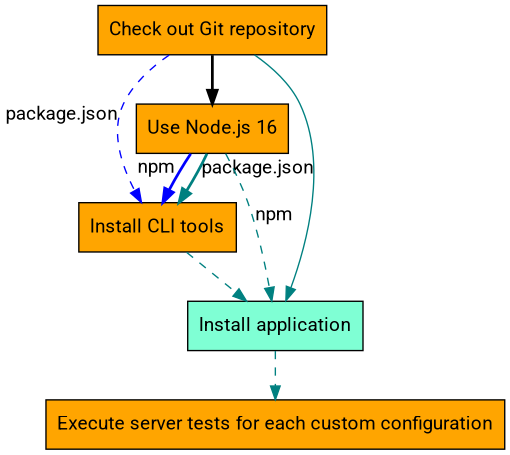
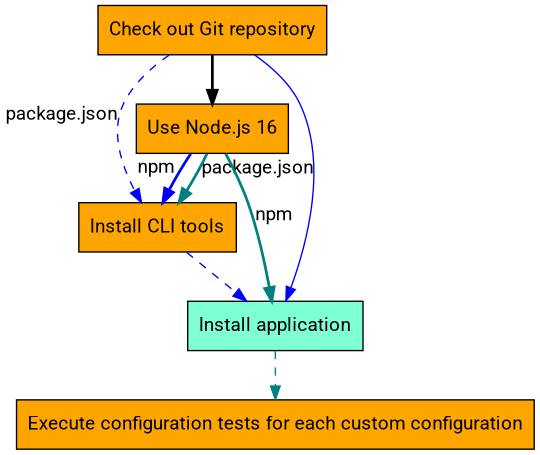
(313, 163) -> (313, 163)
(253, 219) -> (253, 219)
(211, 272) -> (211, 272)
(275, 425) -> (275, 425)
